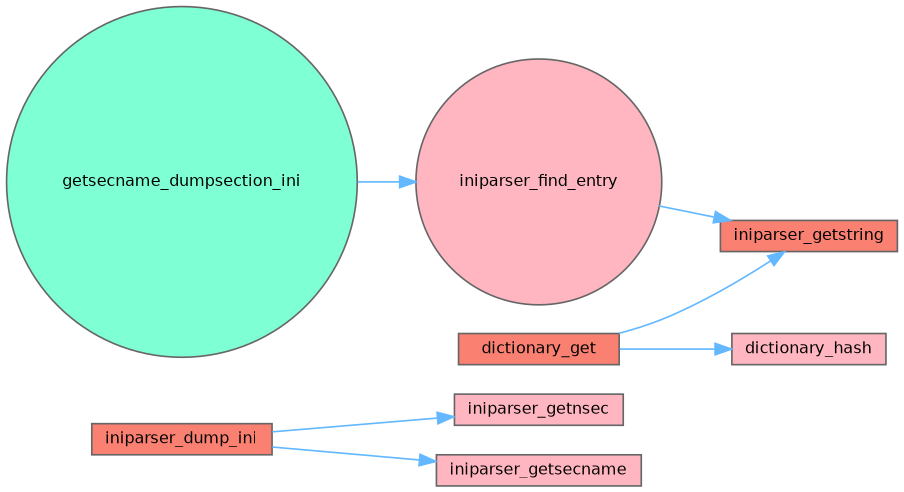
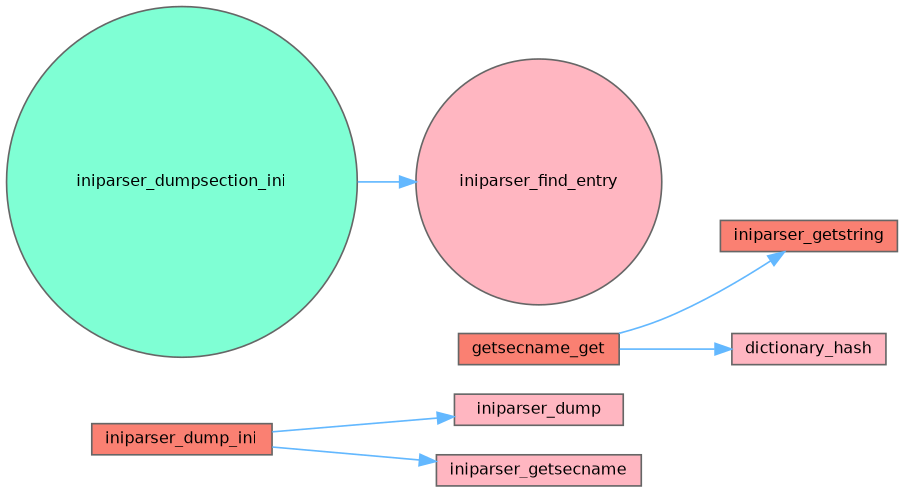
(182, 182) -> (182, 182)
(686, 212) -> none
(539, 349) -> (539, 349)
(539, 410) -> (539, 410)
